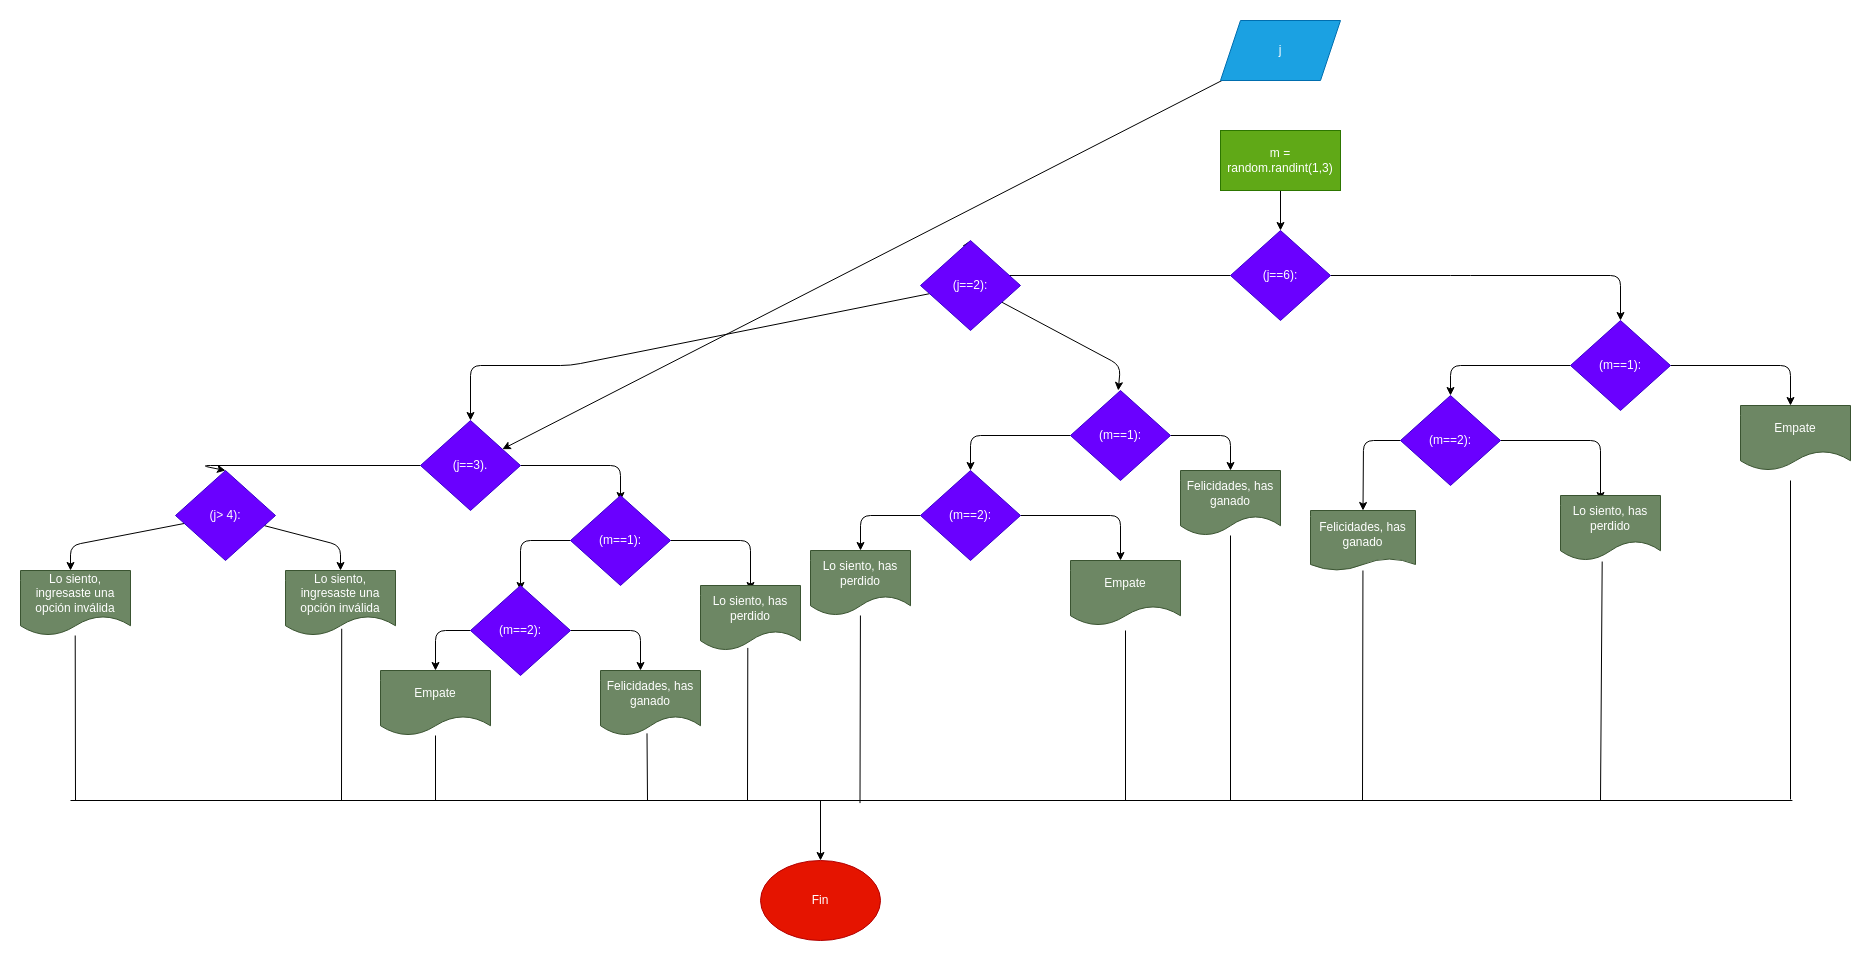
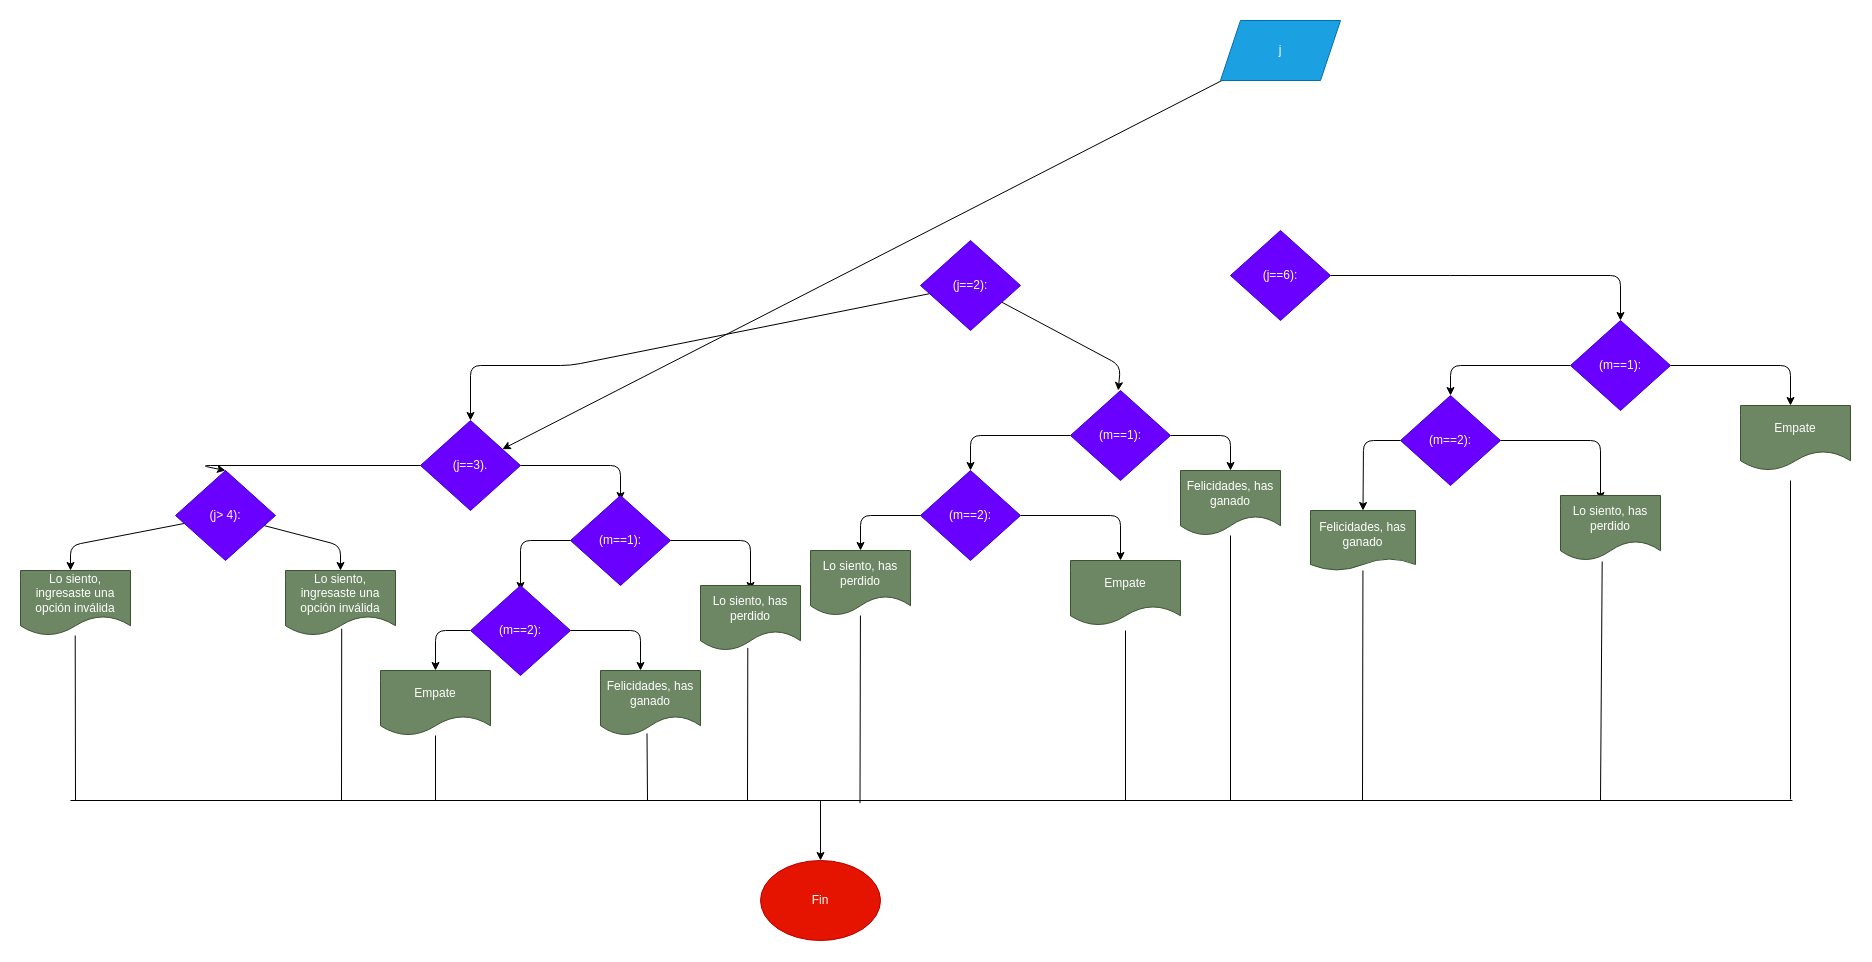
(1281, 161) -> none
(1281, 207) -> none
(1120, 276) -> none
